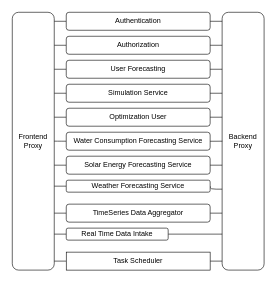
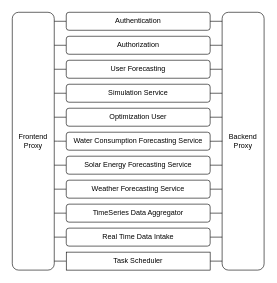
(138, 186) -> (138, 189)
(117, 234) -> (138, 237)
